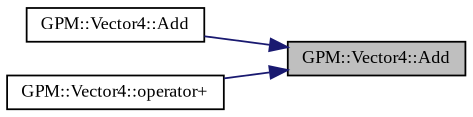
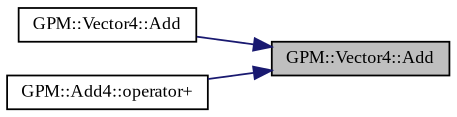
(115, 92) -> (107, 92)
